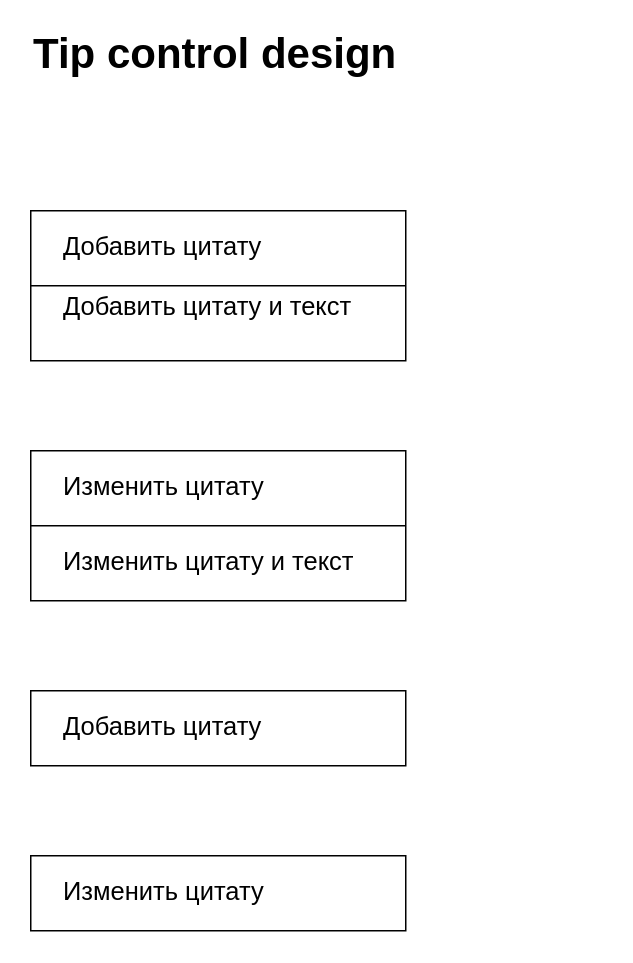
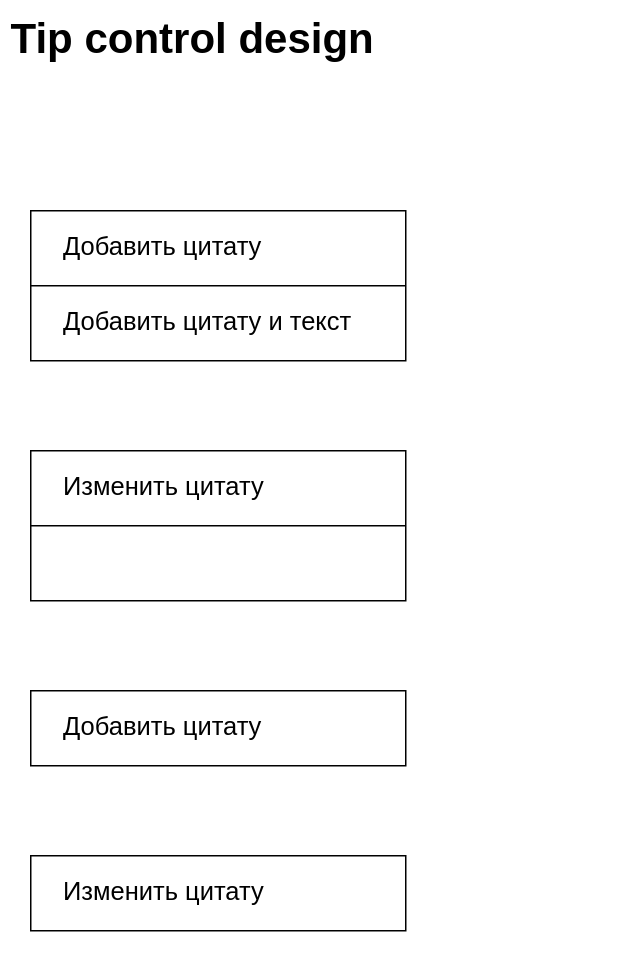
(316, 53) -> (293, 38)
(218, 308) -> (218, 323)
(218, 563) -> none
